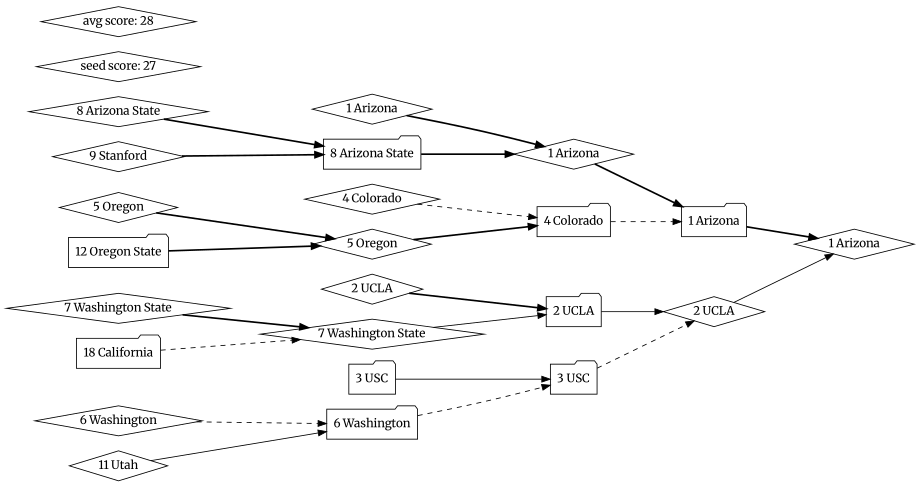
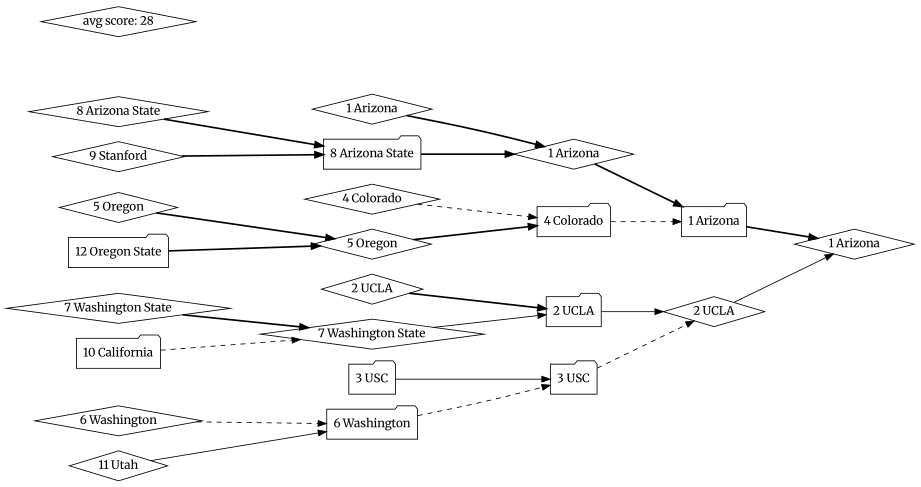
(118, 67) -> none
(118, 353) -> (118, 353)
